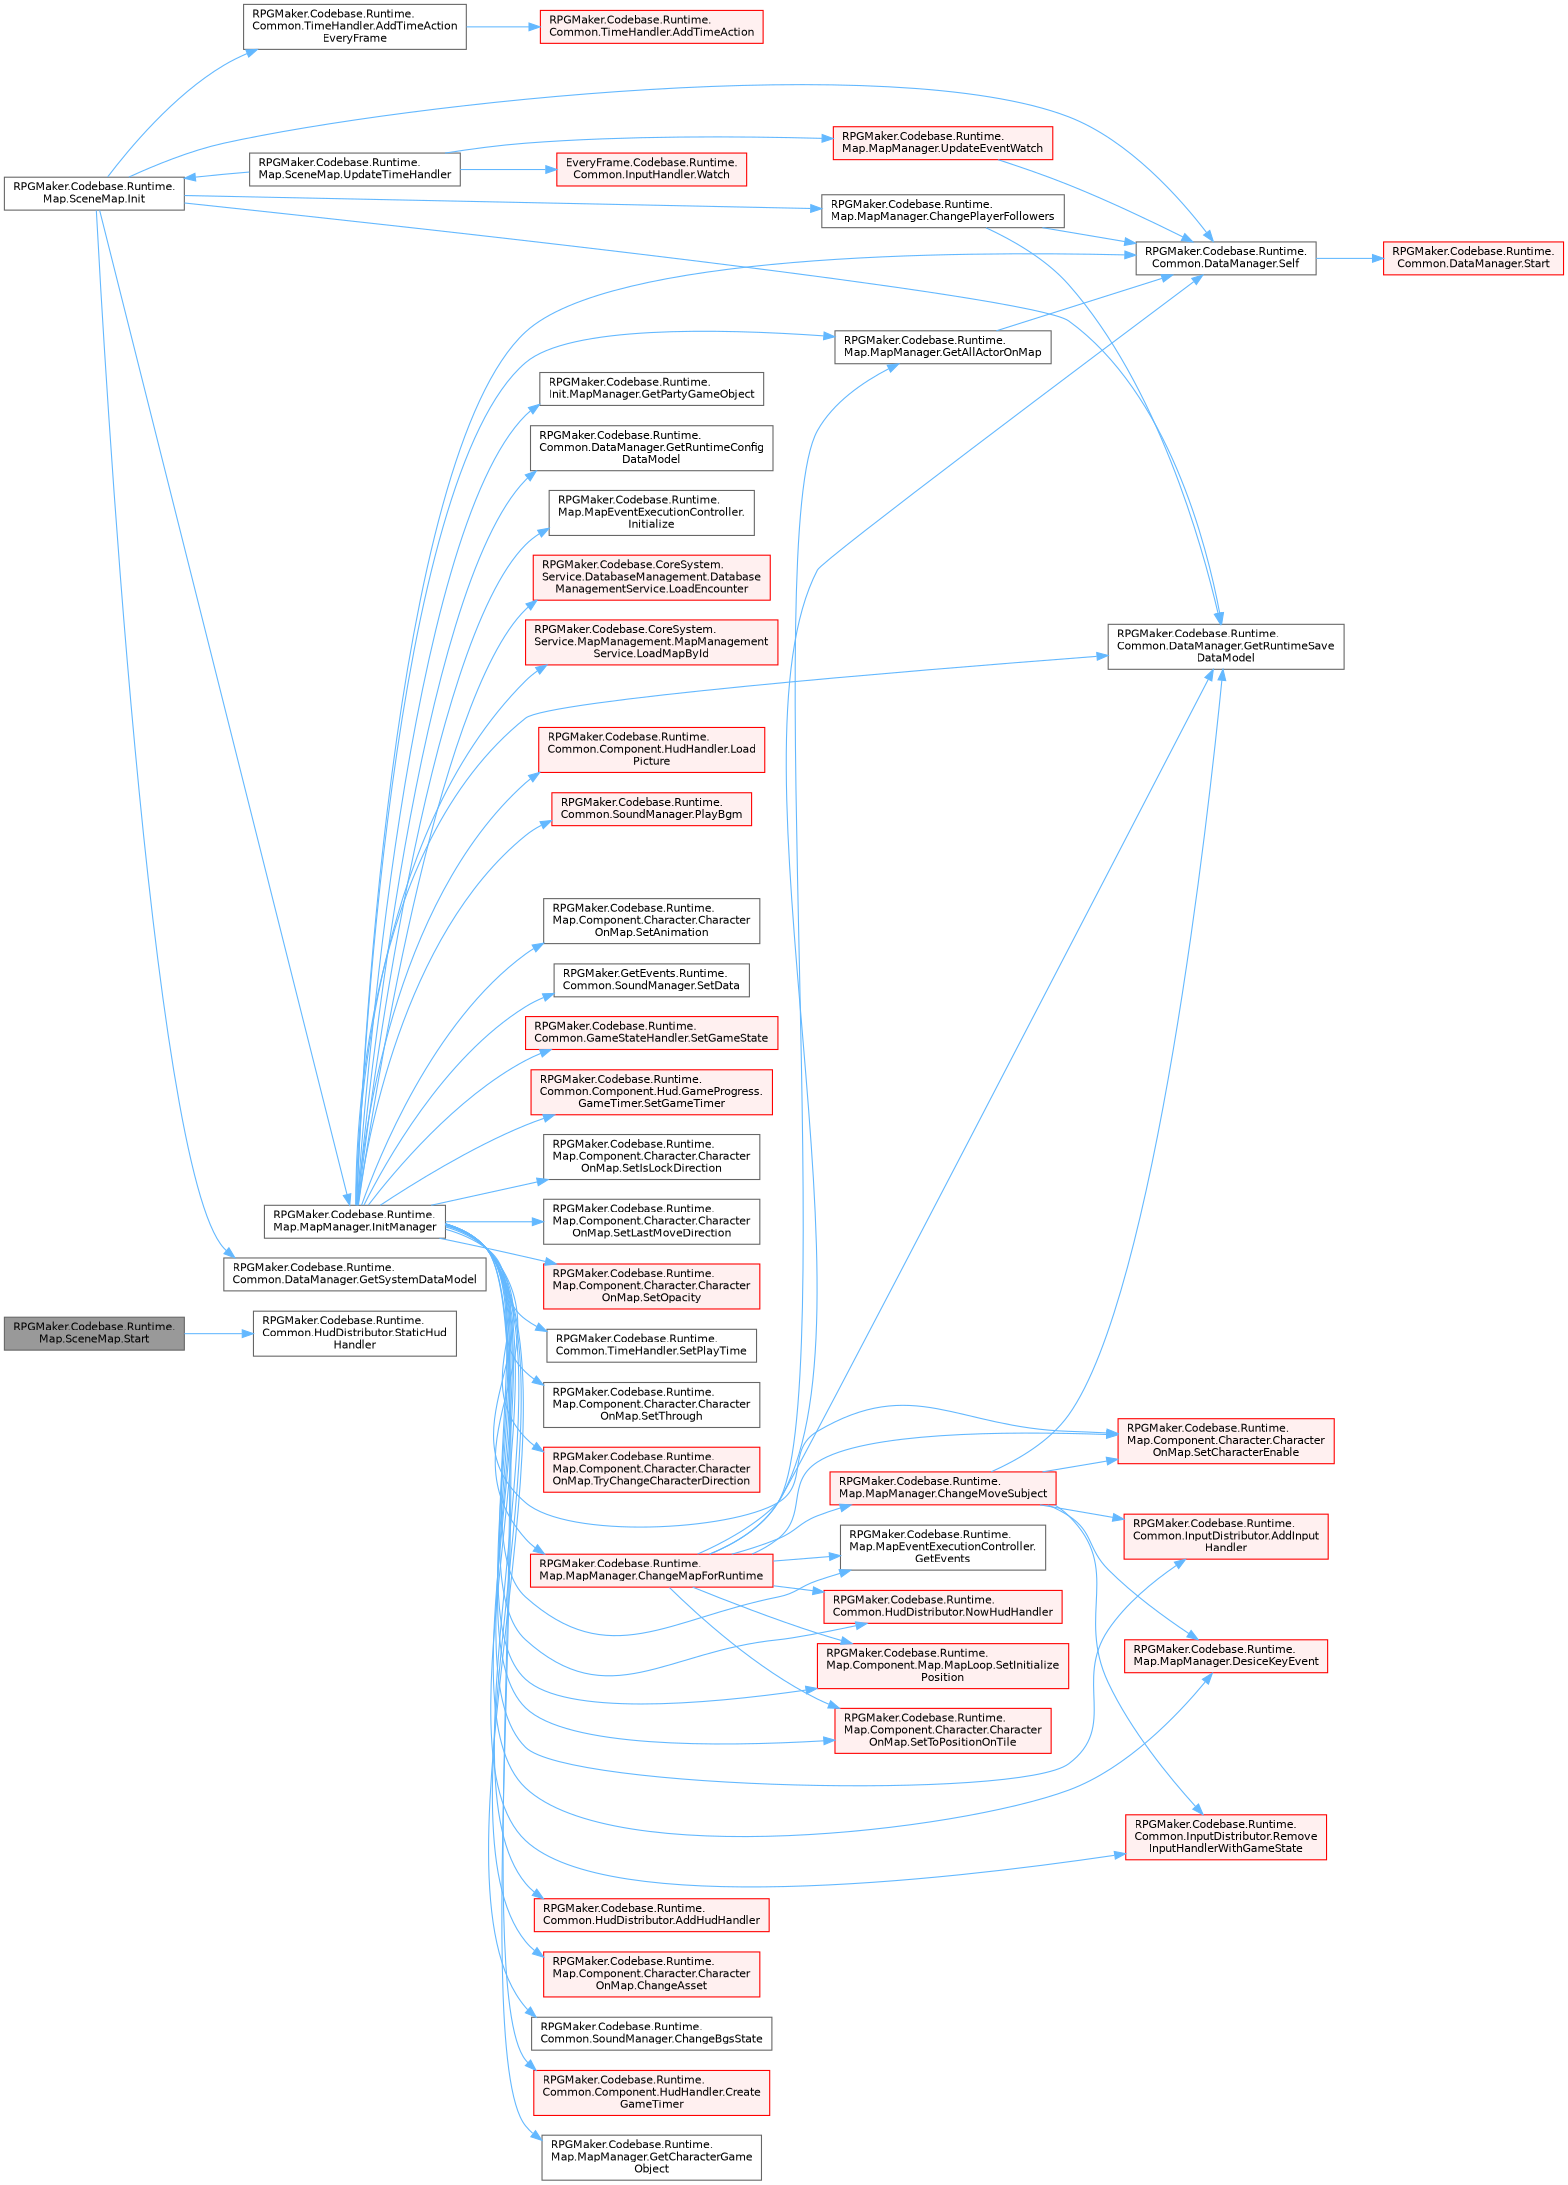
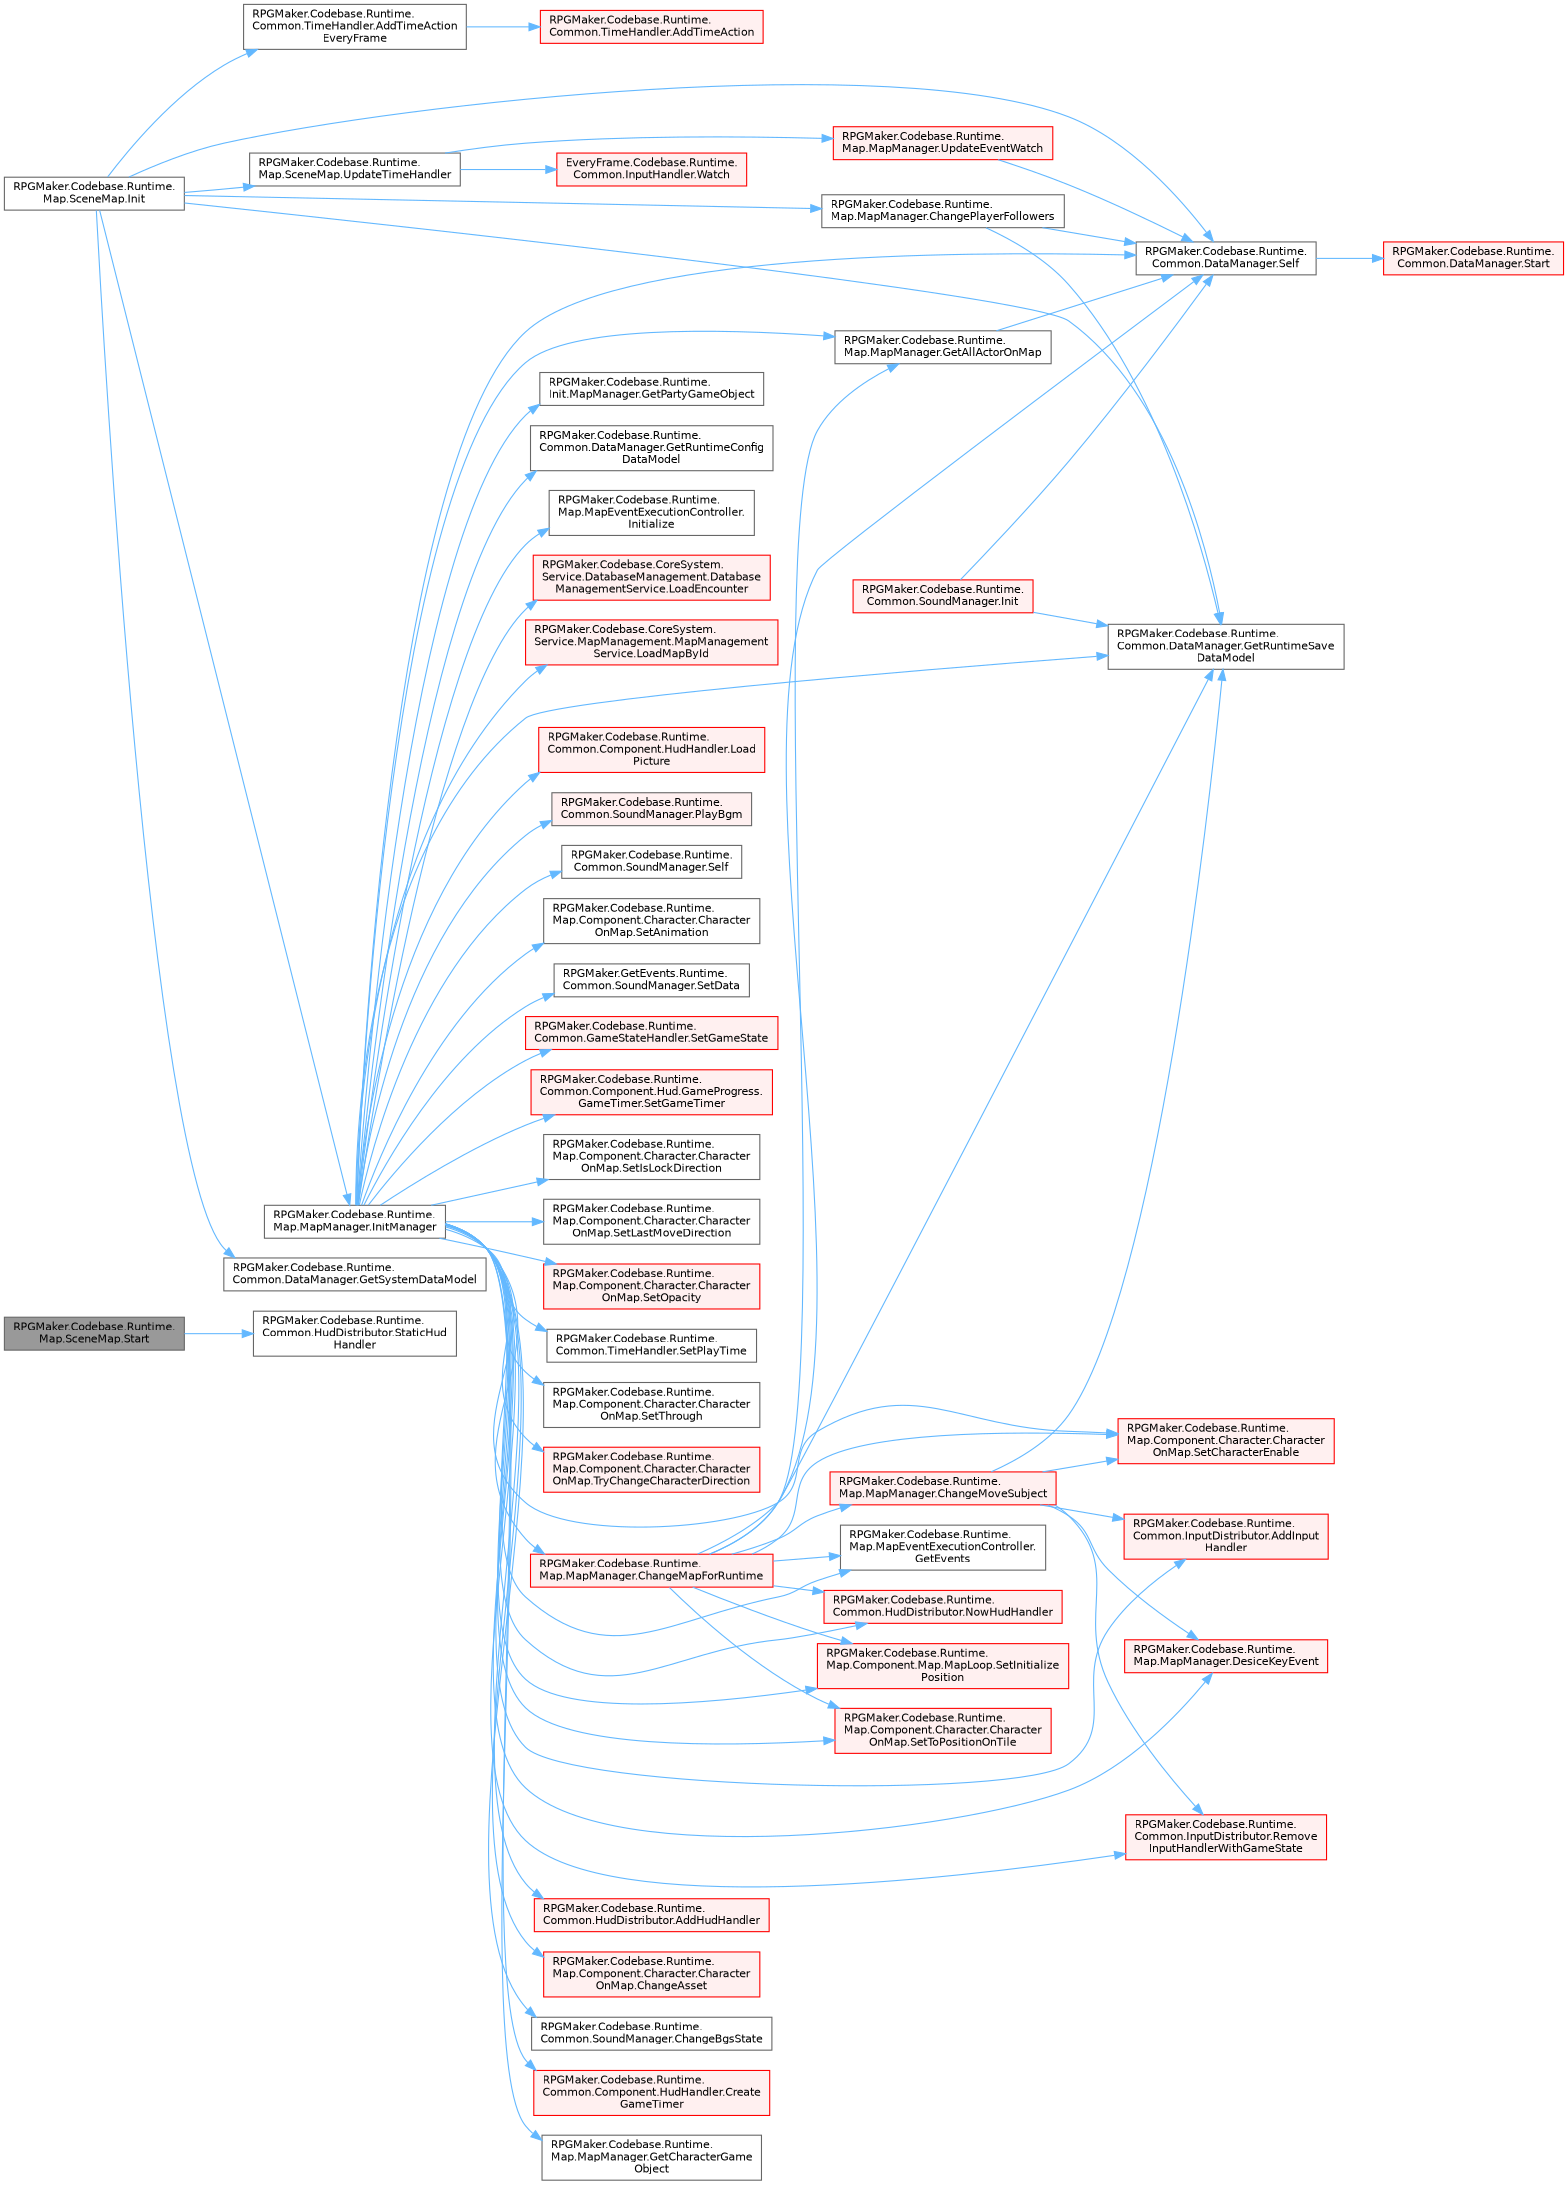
(222, 174) -> (218, 190)
none -> (943, 596)
(652, 809) -> (652, 809)
none -> (652, 862)
